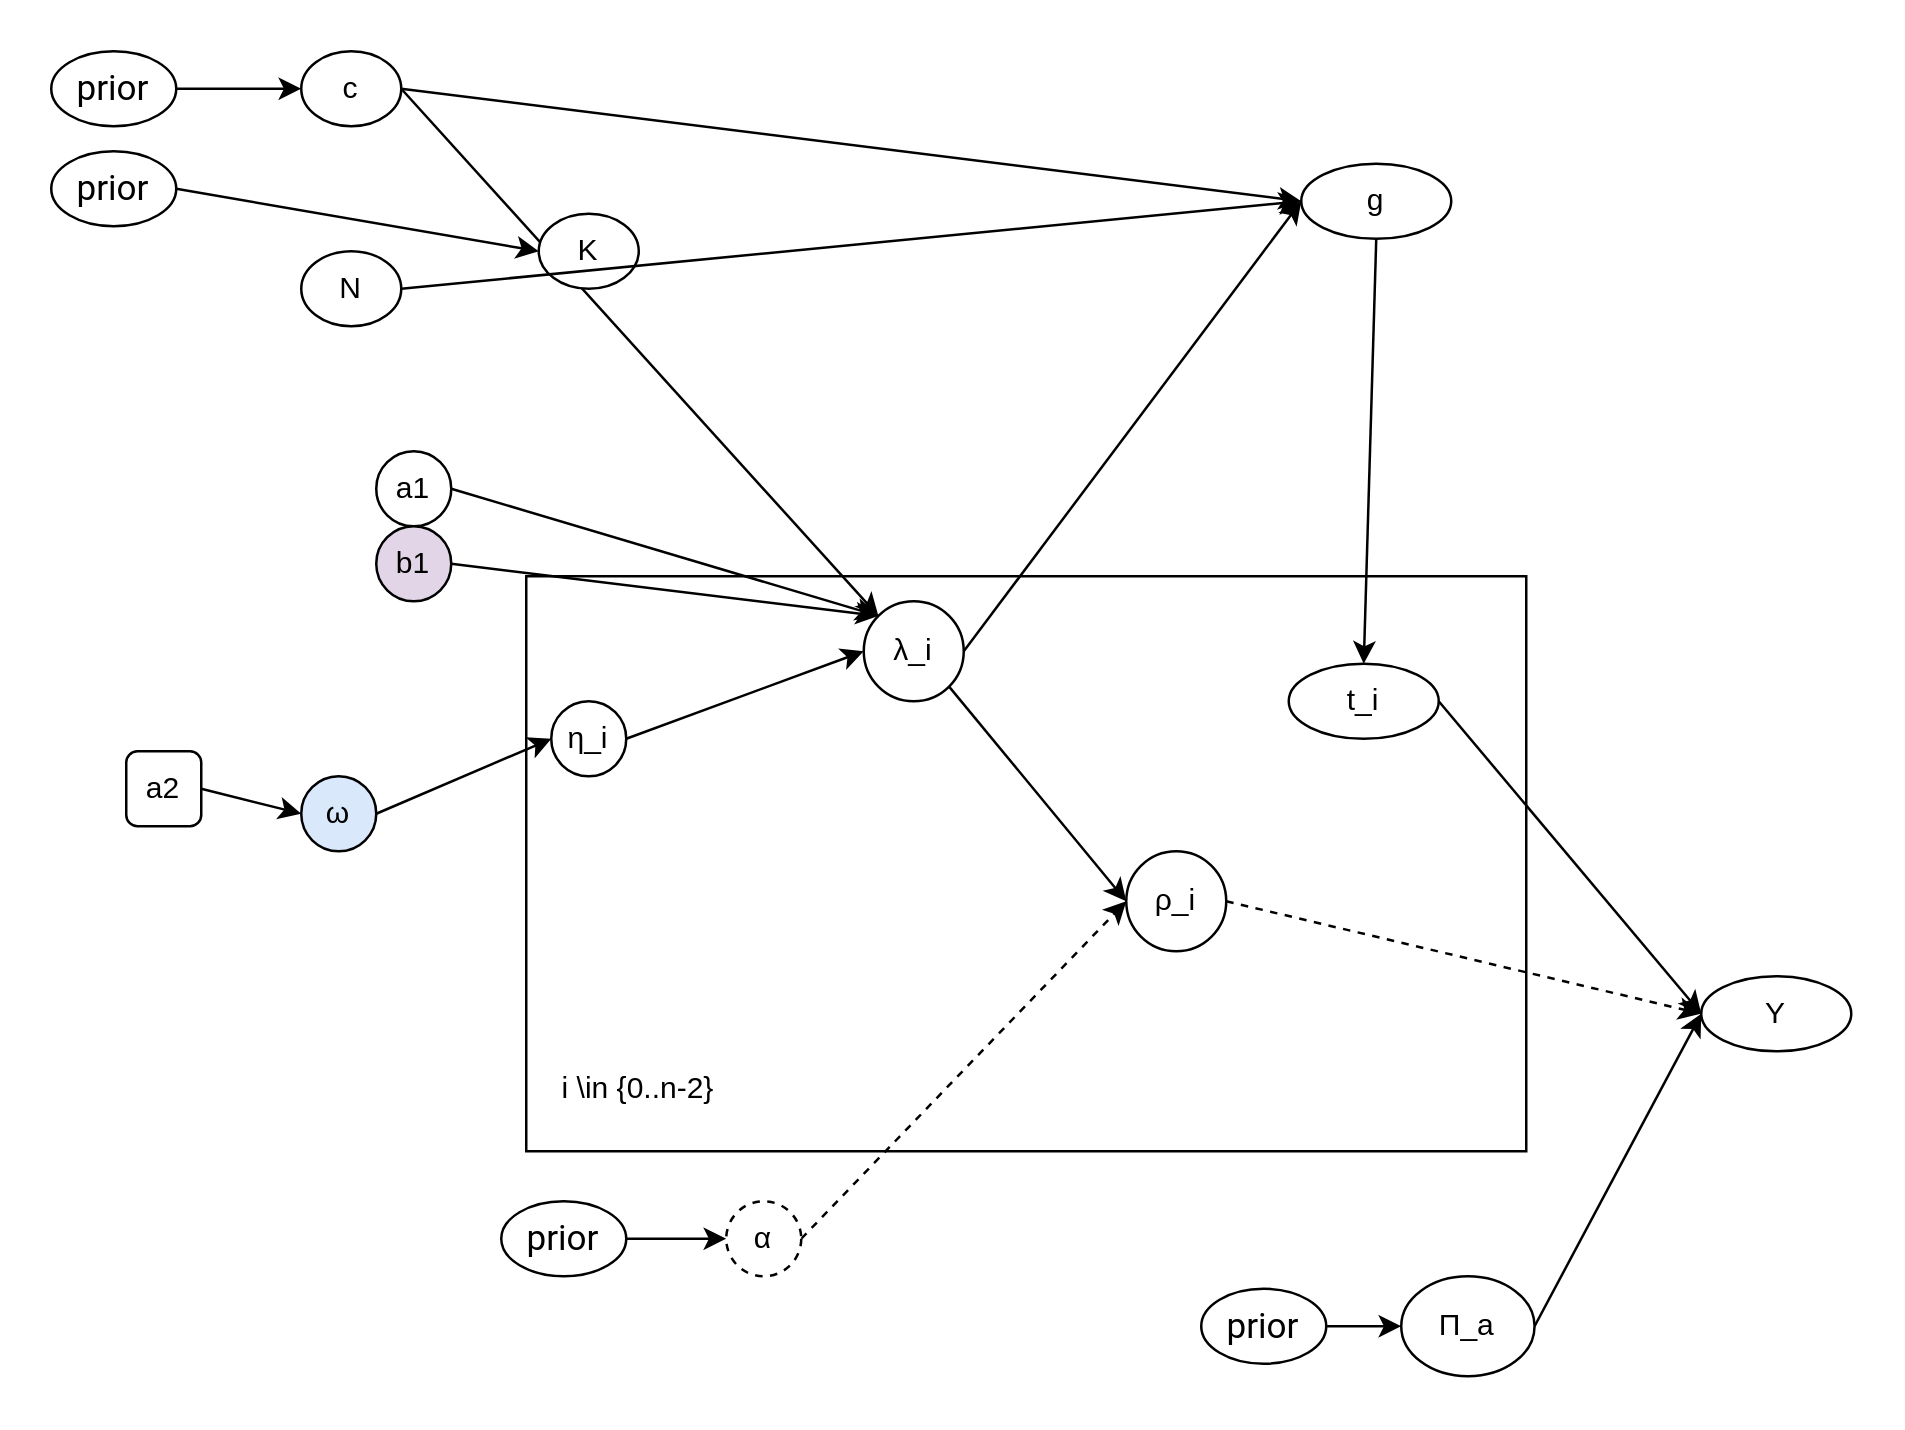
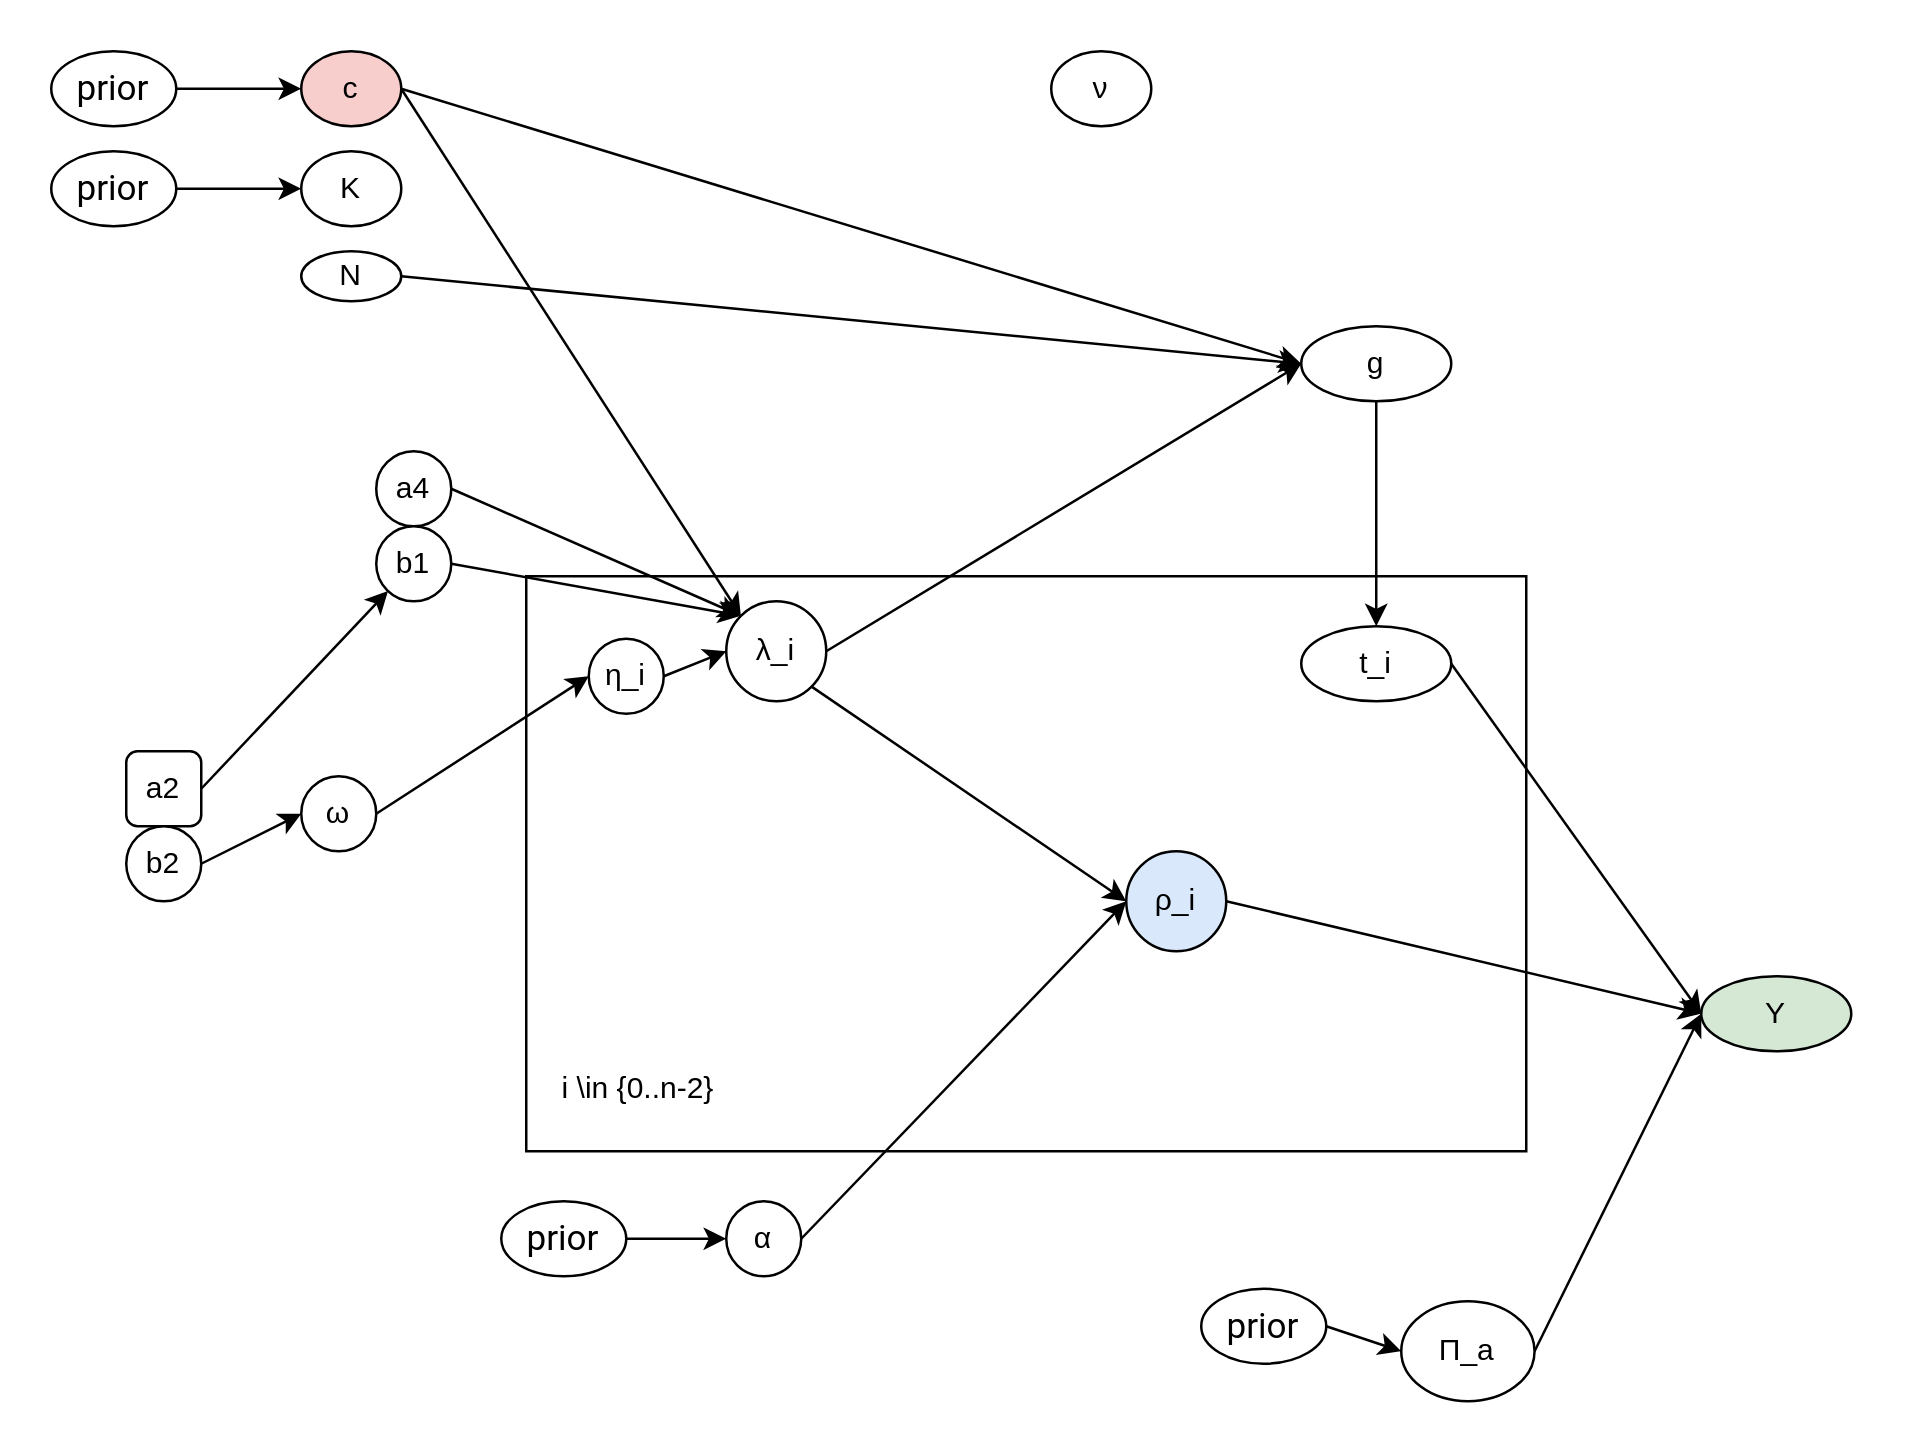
(351, 89) -> (351, 89)
none -> (1101, 89)
(1376, 201) -> (1376, 364)
(589, 251) -> (351, 189)
(351, 289) -> (351, 276)
(414, 489) -> (414, 489)
(414, 564) -> (414, 564)
(914, 651) -> (776, 651)
(1364, 701) -> (1376, 664)
(589, 739) -> (626, 676)
(243, 799) -> (289, 696)
(339, 814) -> (339, 814)
none -> (244, 843)
none -> (164, 864)
(1176, 901) -> (1176, 901)
(1455, 955) -> (1455, 955)
(1776, 1014) -> (1776, 1014)
(958, 1076) -> (958, 1076)
(764, 1239) -> (764, 1239)
(1468, 1326) -> (1468, 1351)
